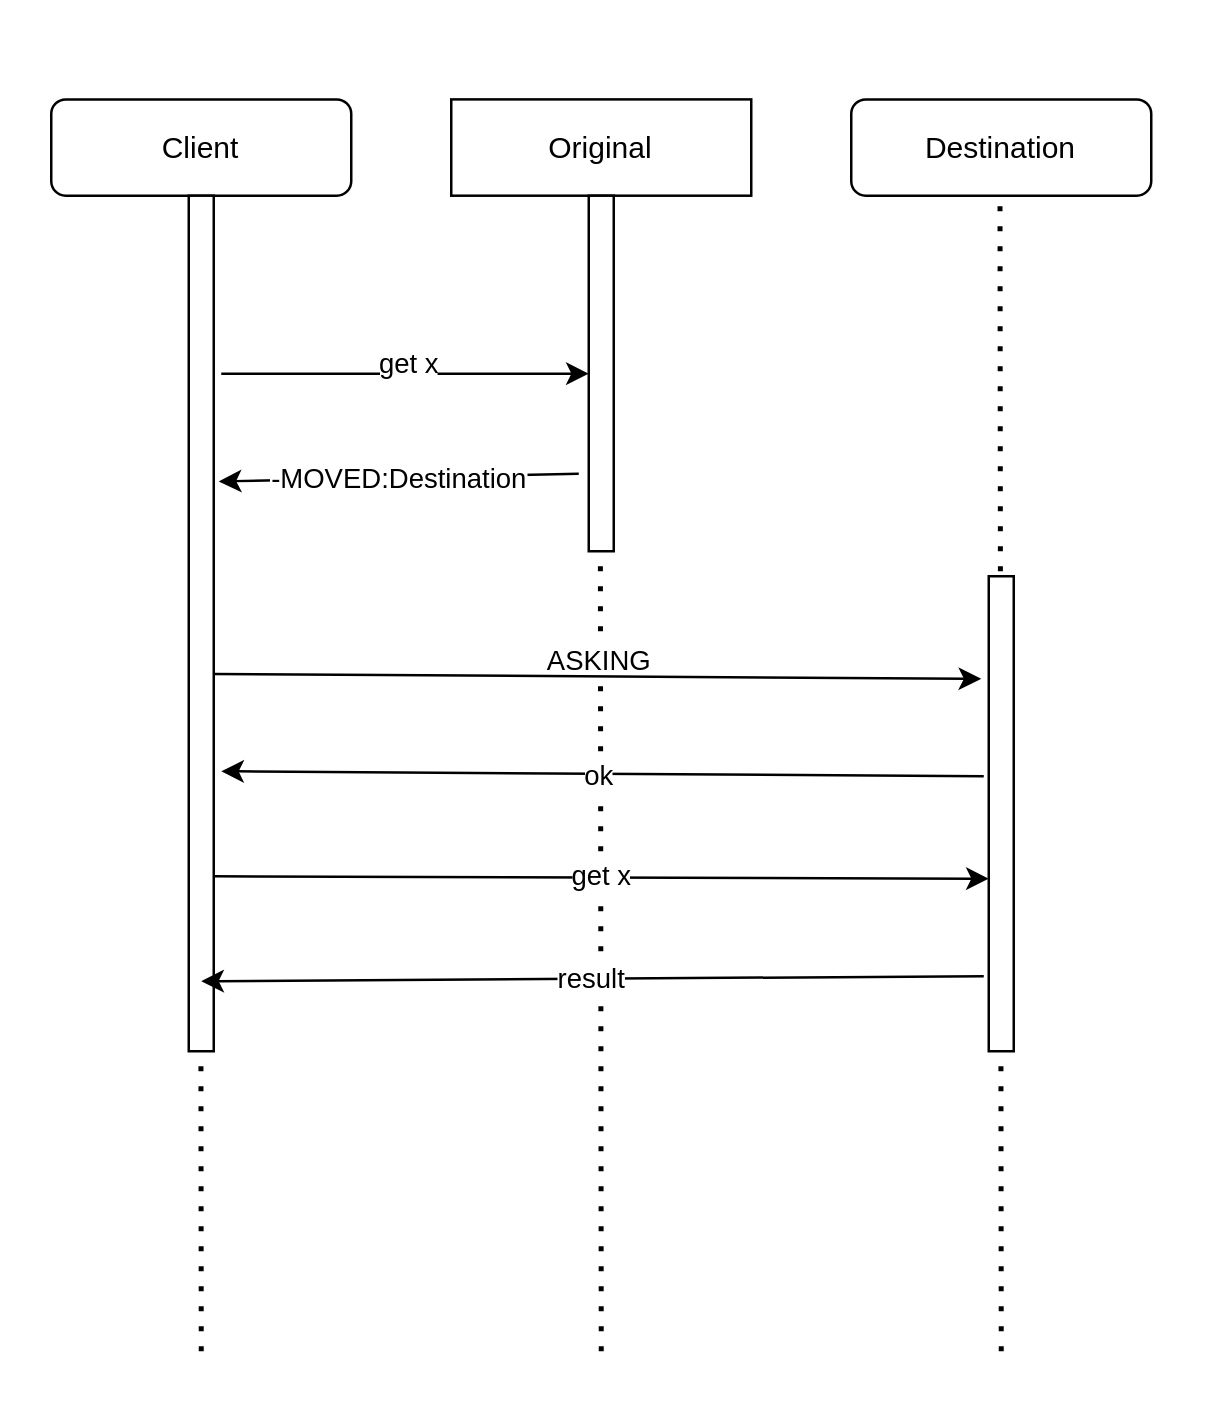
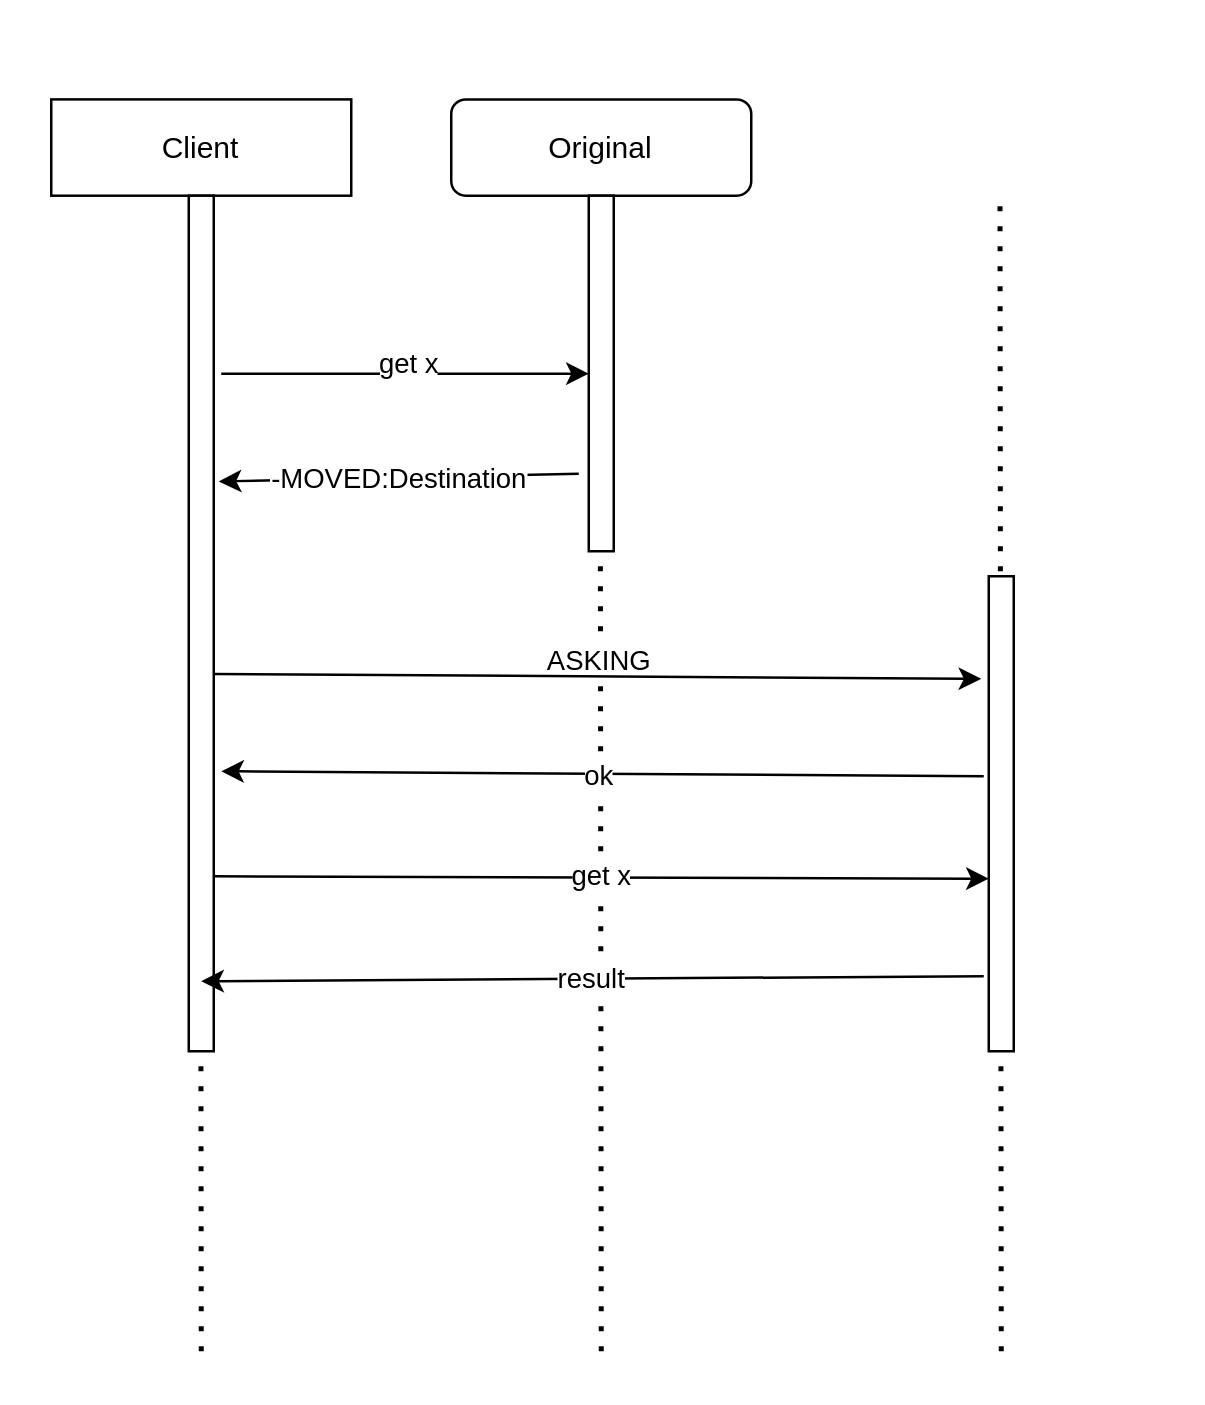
(201, 148) -> (201, 148)
(601, 148) -> (601, 148)
(1001, 148) -> none
